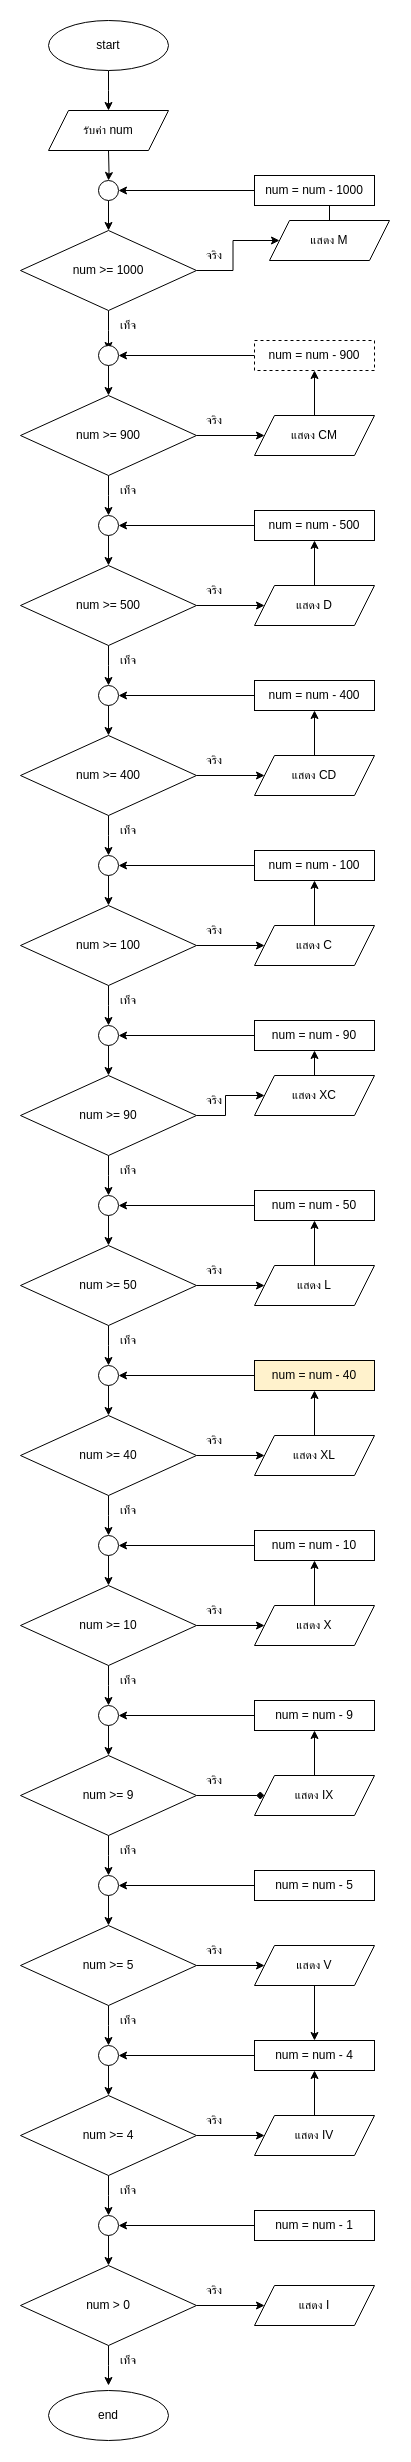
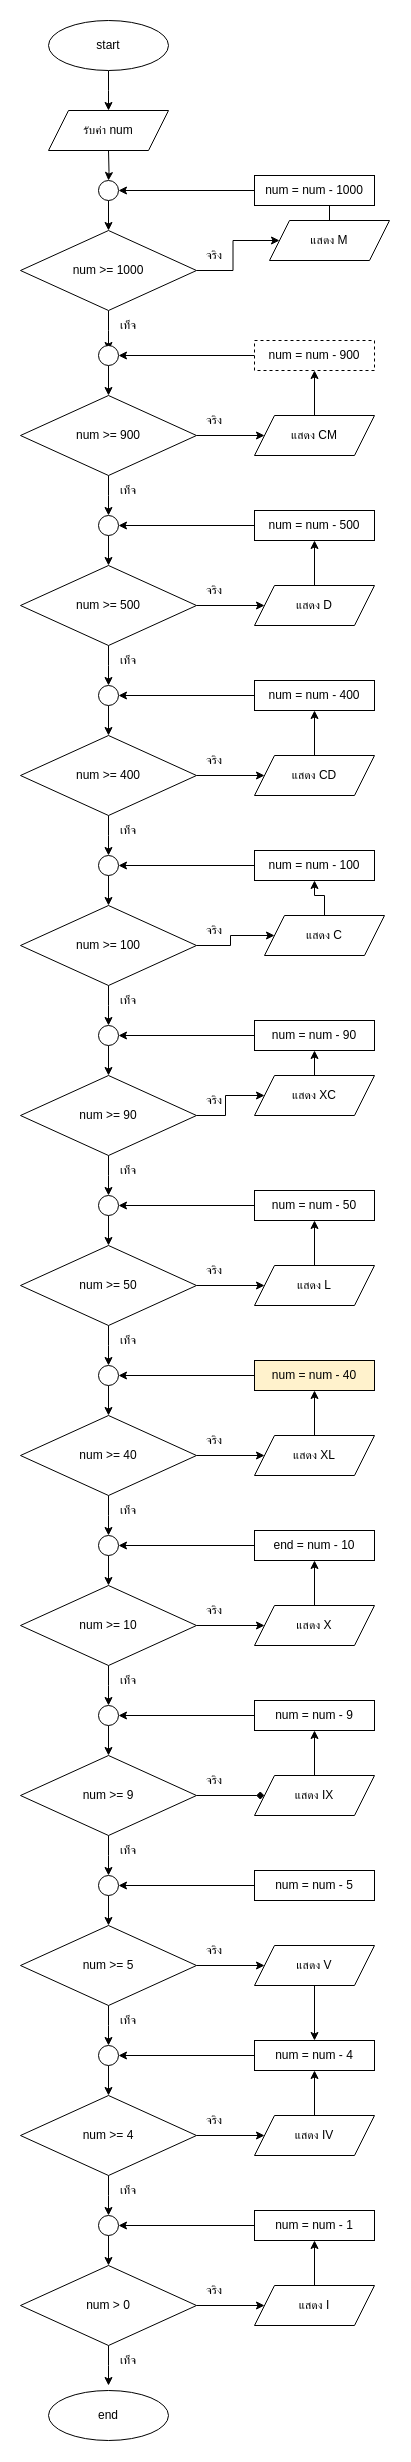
(315, 946) -> (325, 936)
(315, 1546) -> (315, 1546)
none -> (315, 2266)
